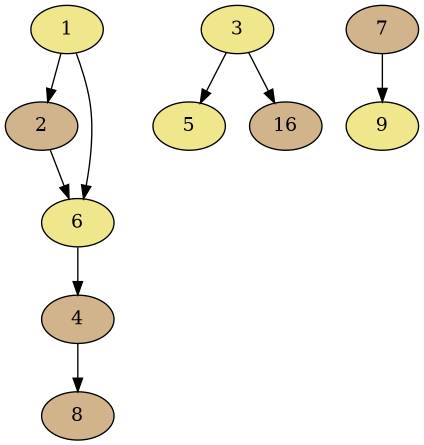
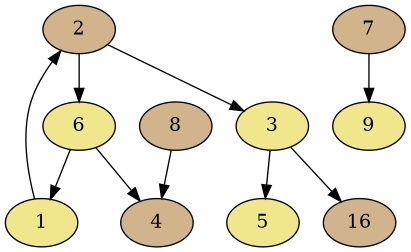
none -> (170, 75)
(92, 118) -> (63, 168)
(78, 361) -> (168, 167)
